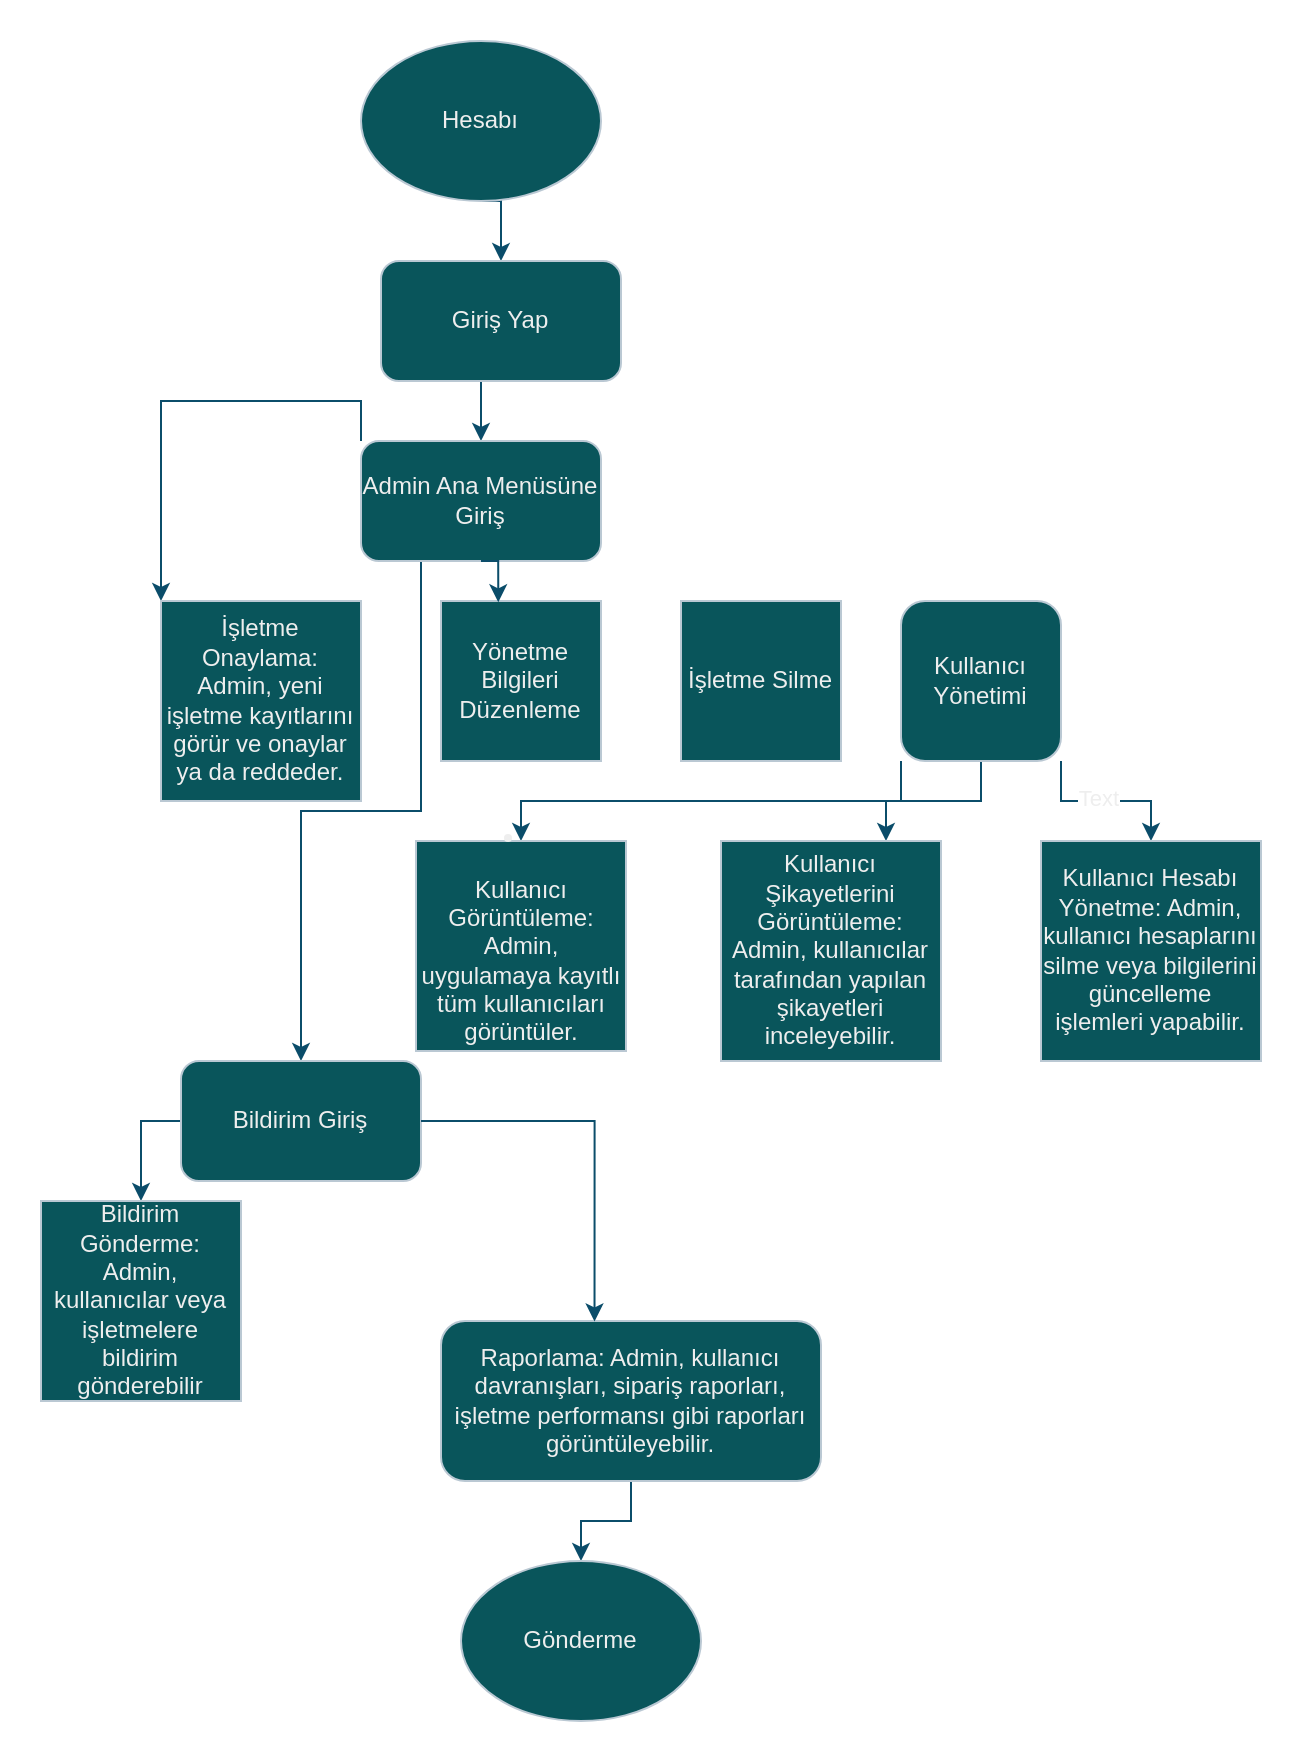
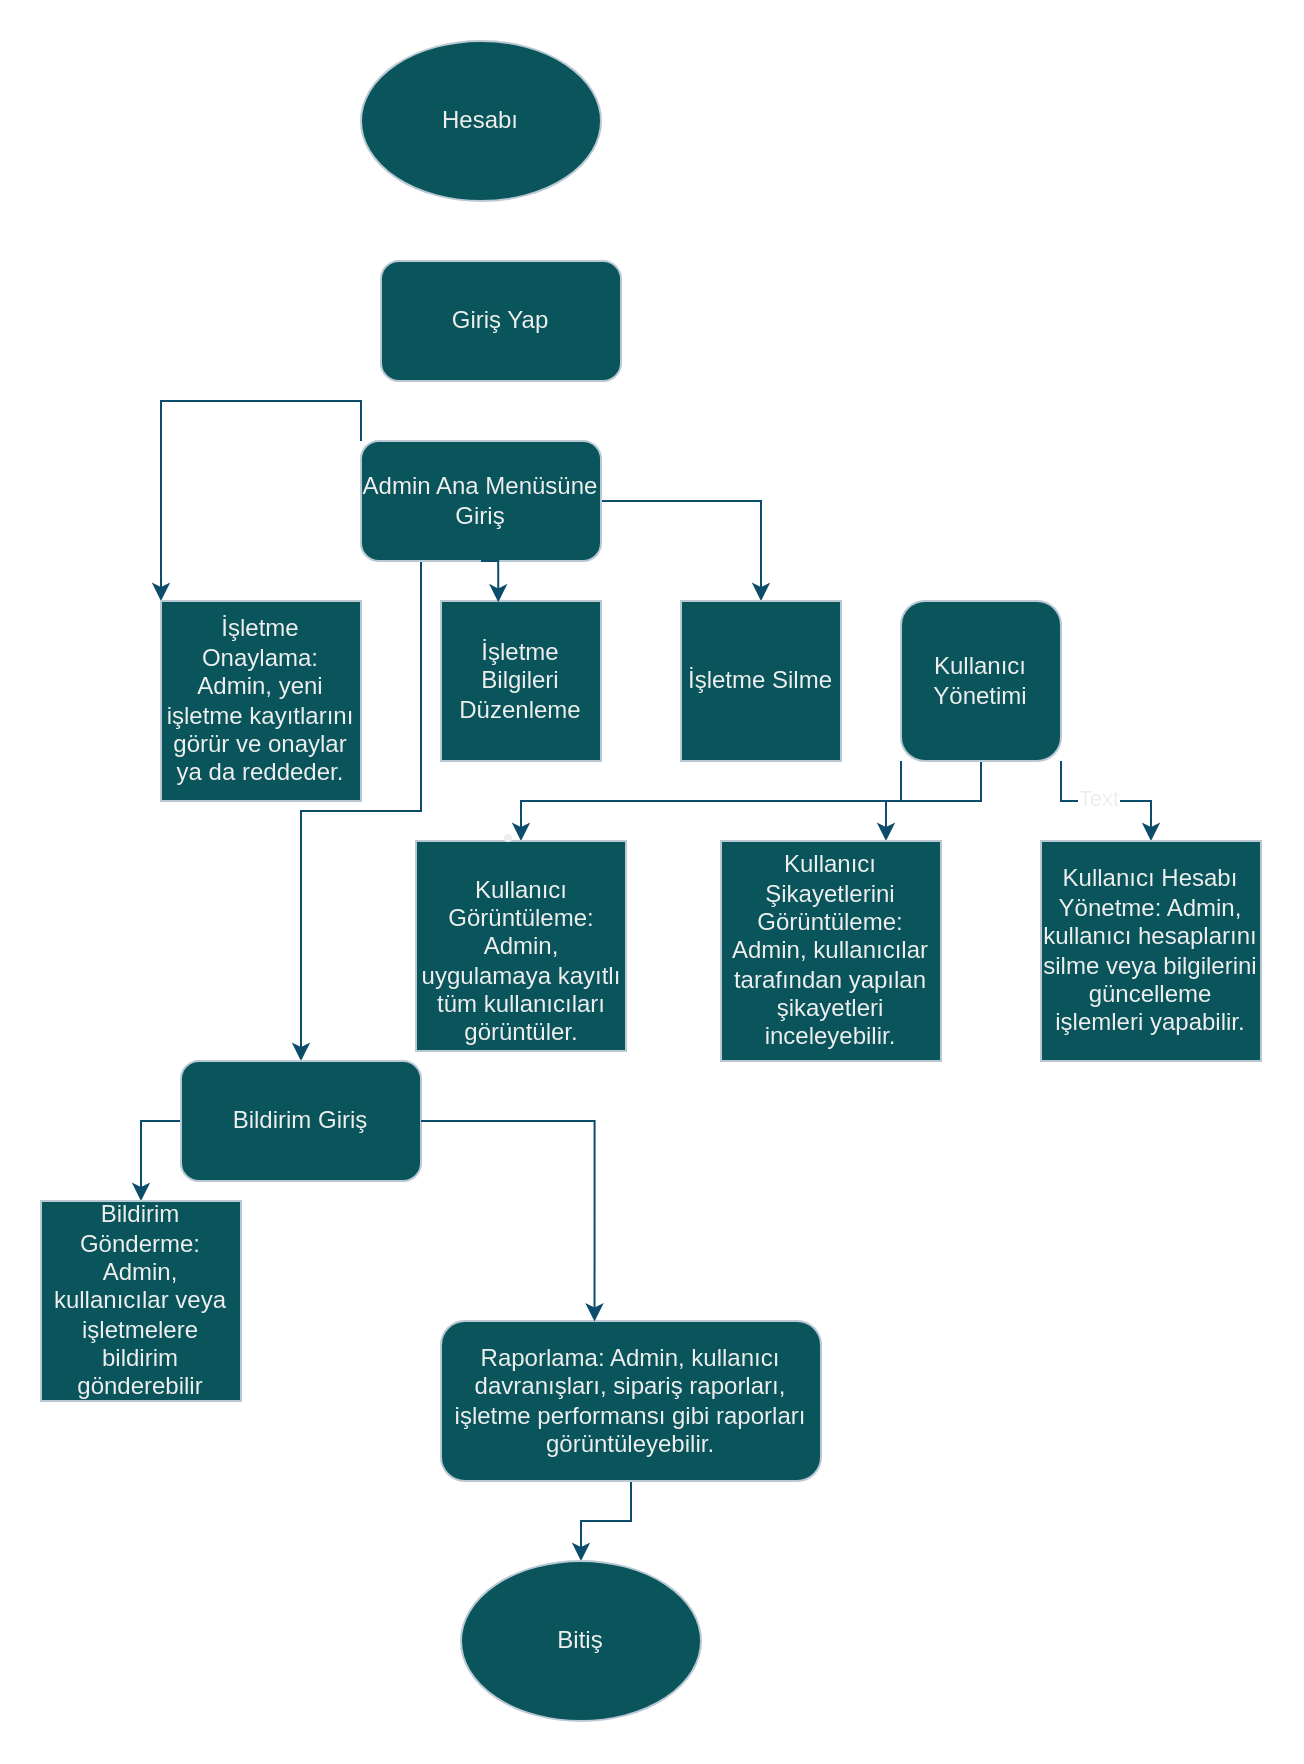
(501, 221) -> none
(481, 403) -> none
none -> (724, 501)
(521, 681) -> (521, 681)
(581, 1641) -> (581, 1641)
